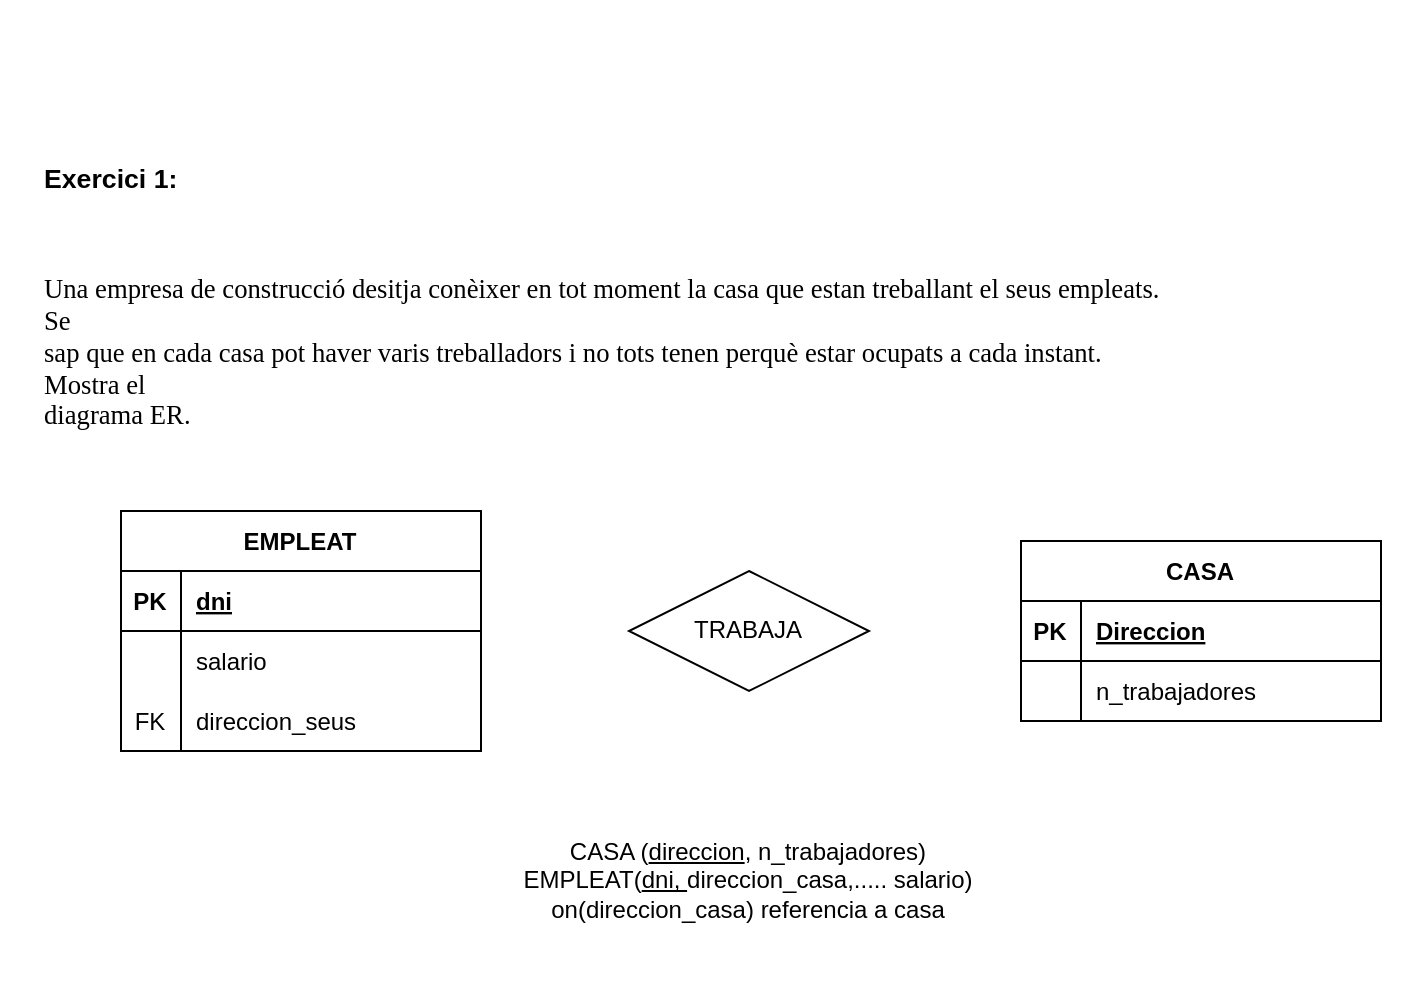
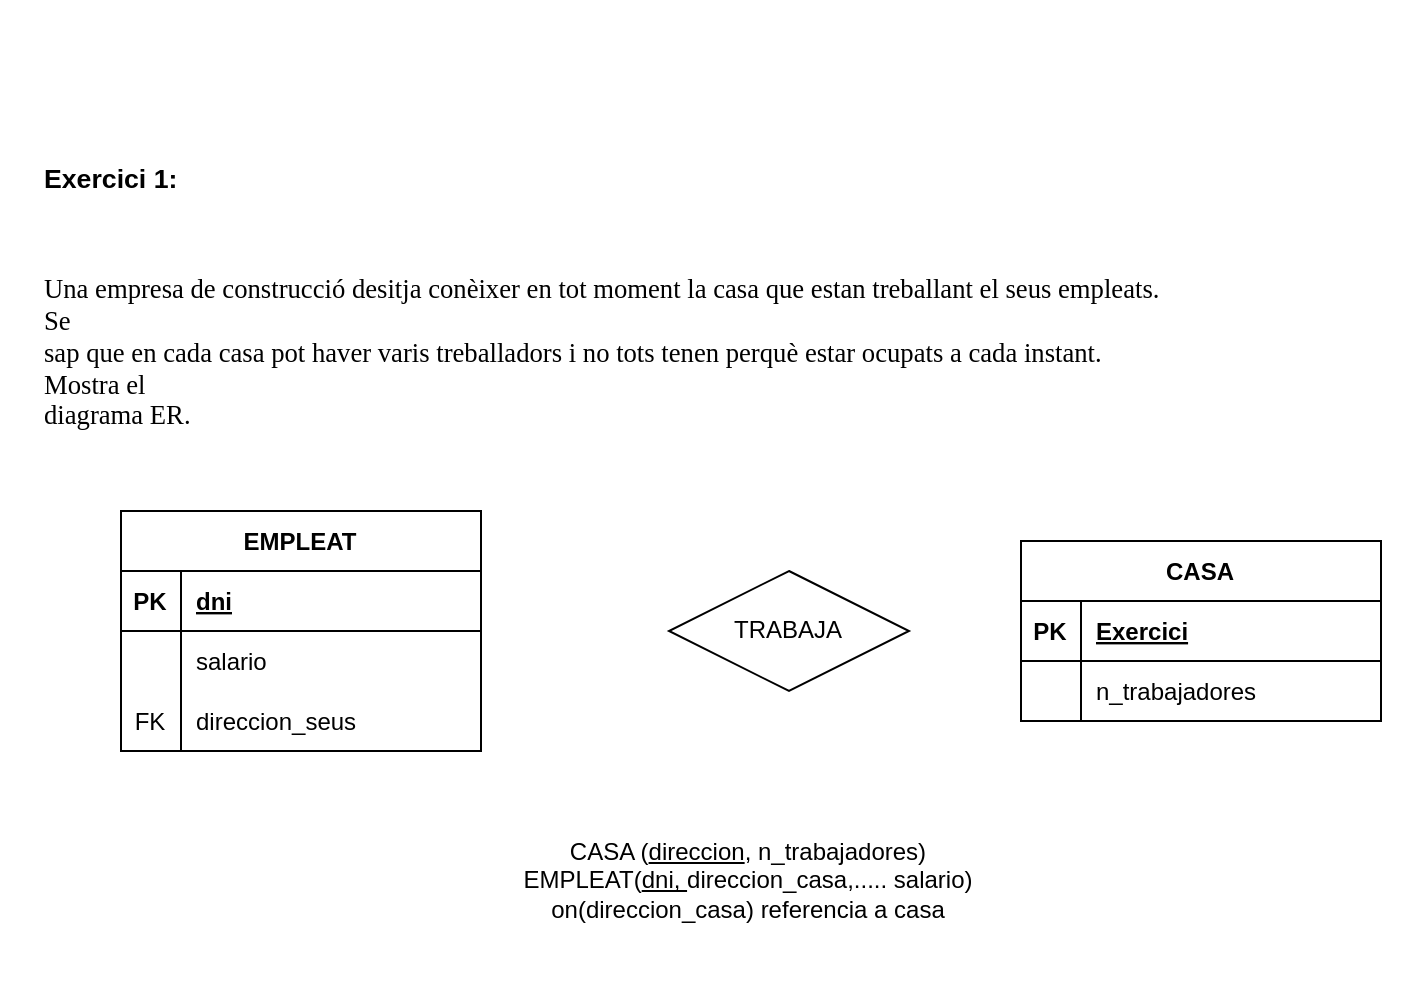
(749, 631) -> (789, 631)
(1150, 632) -> (1144, 632)
